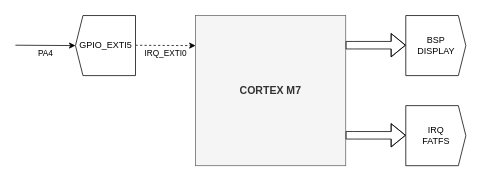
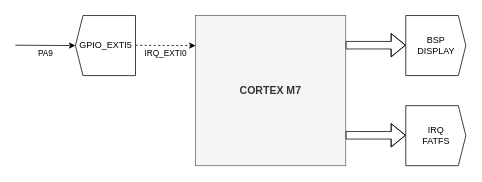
(46, 54) -> (46, 54)
